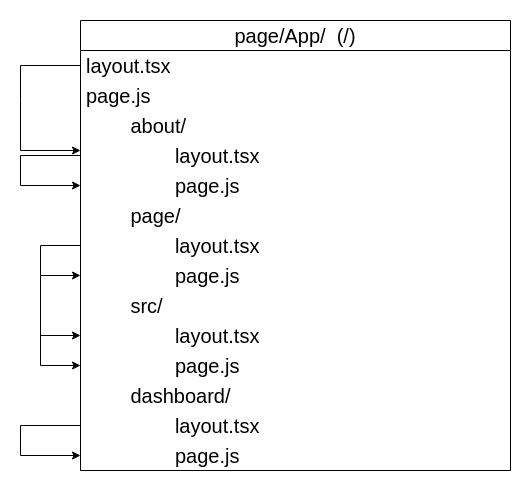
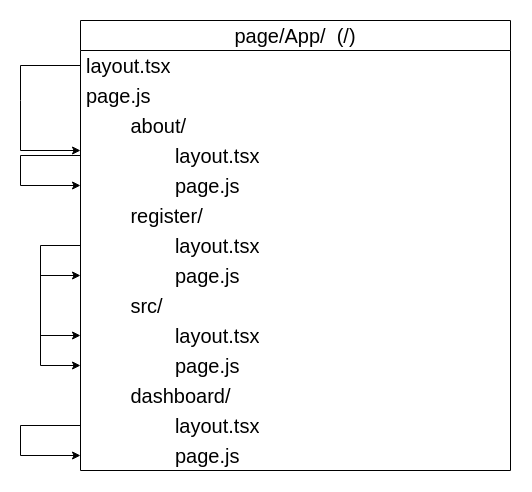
(115, 216) -> (134, 216)
